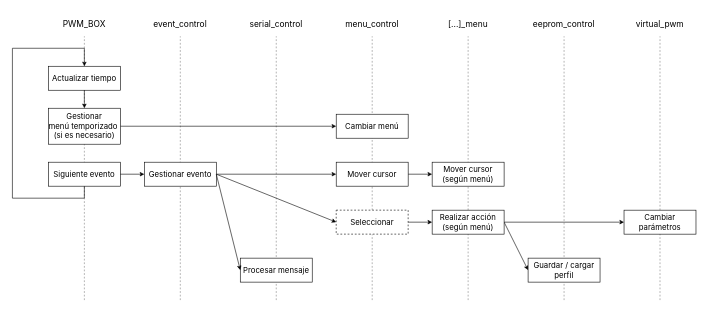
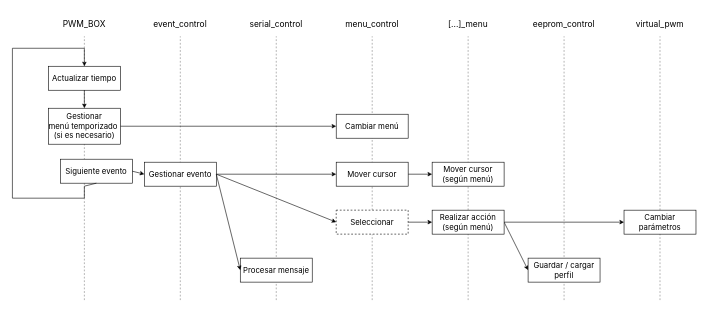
(84, 174) -> (96, 171)
